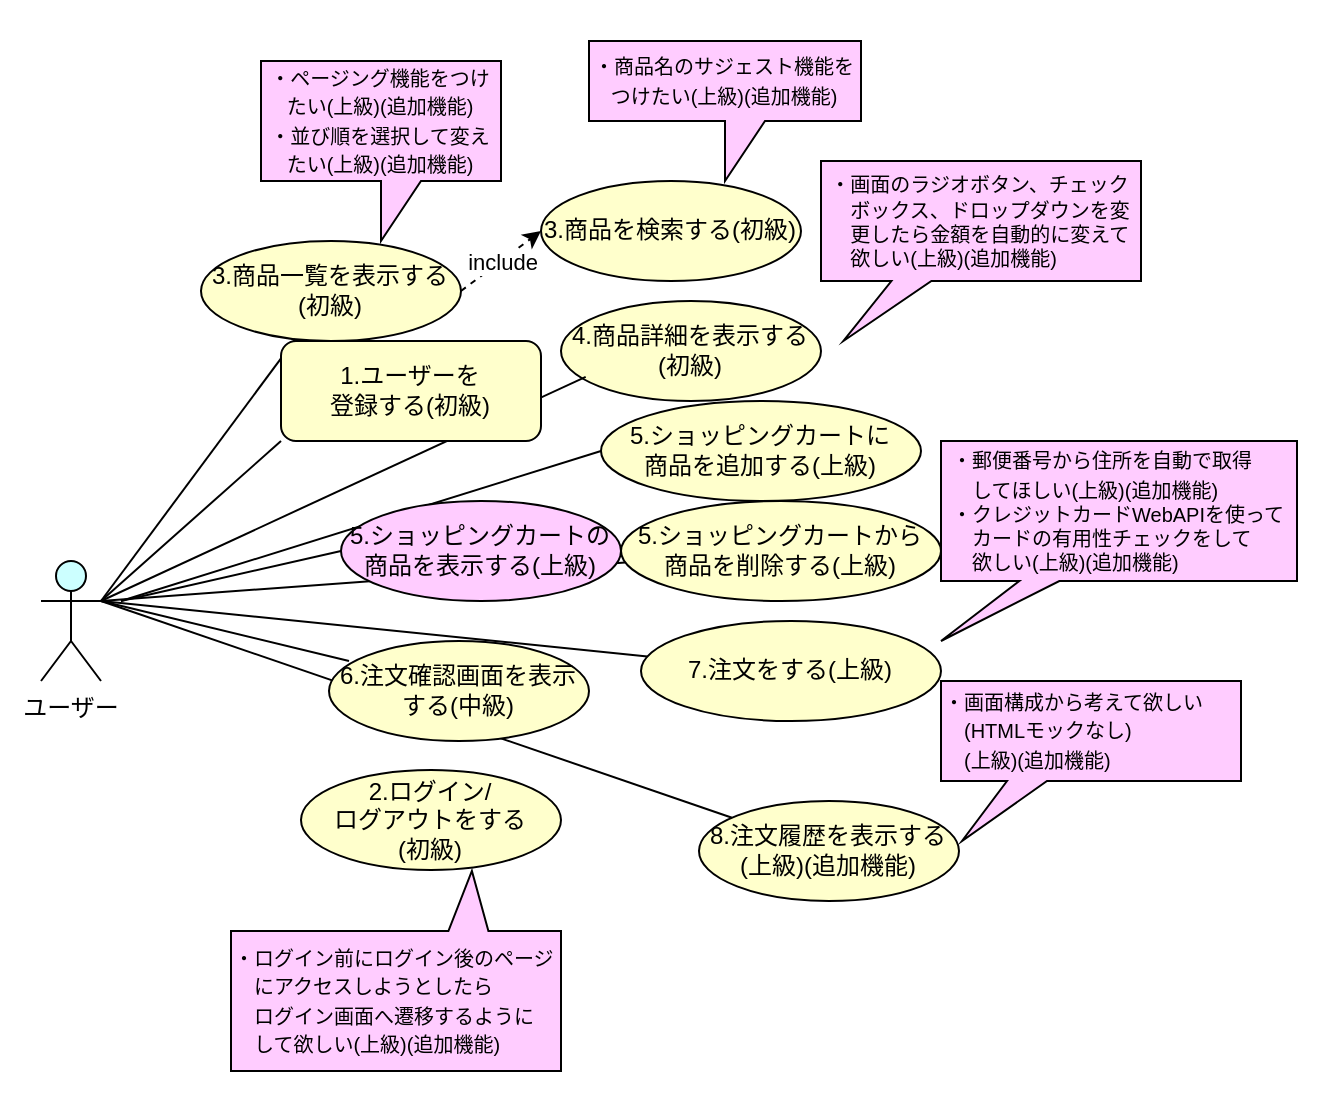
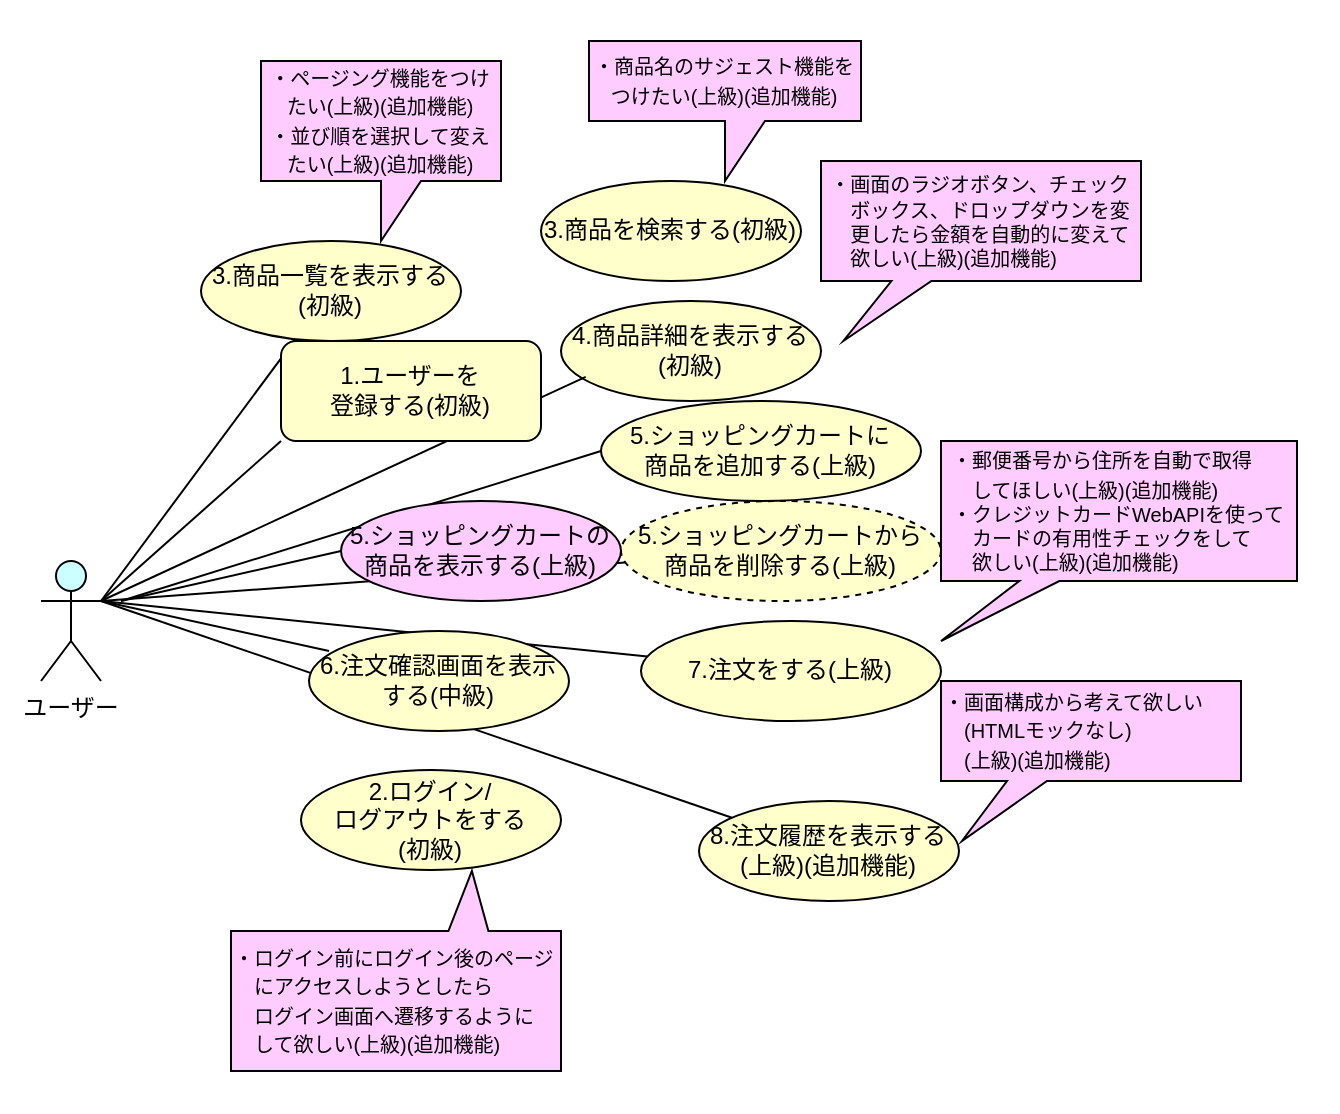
(483, 274) -> none
(781, 551) -> (781, 551)
(459, 691) -> (439, 681)
